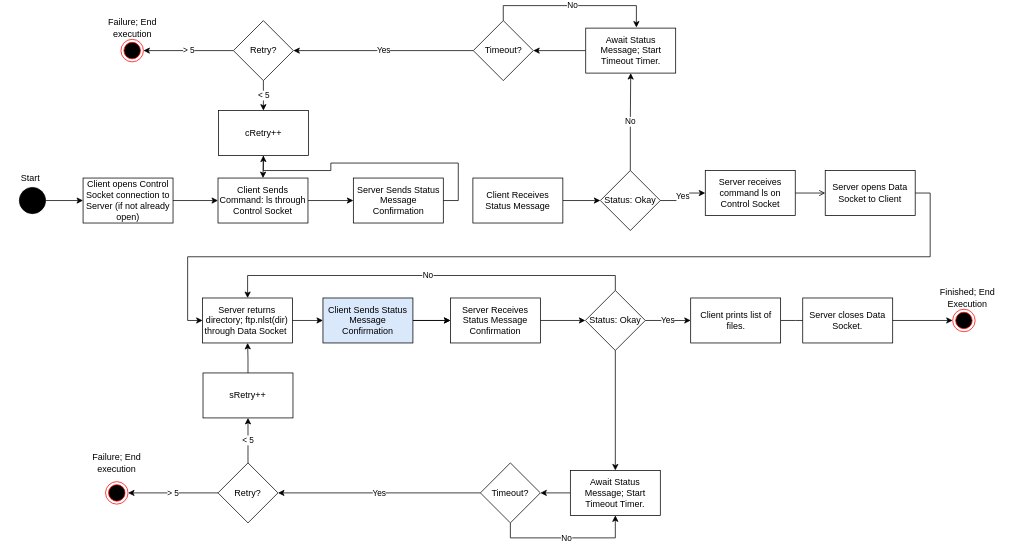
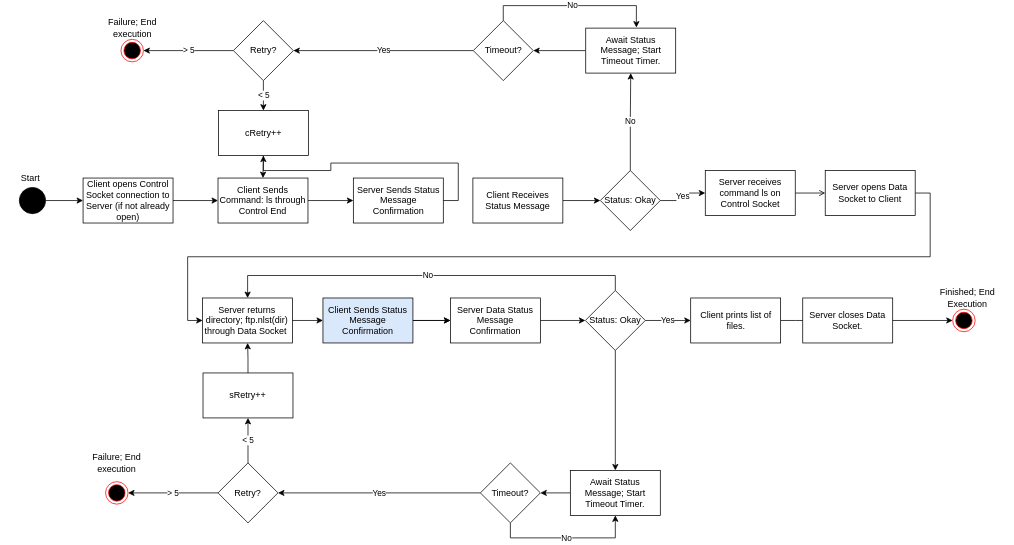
(263, 201) -> (263, 201)
(495, 321) -> (495, 321)
